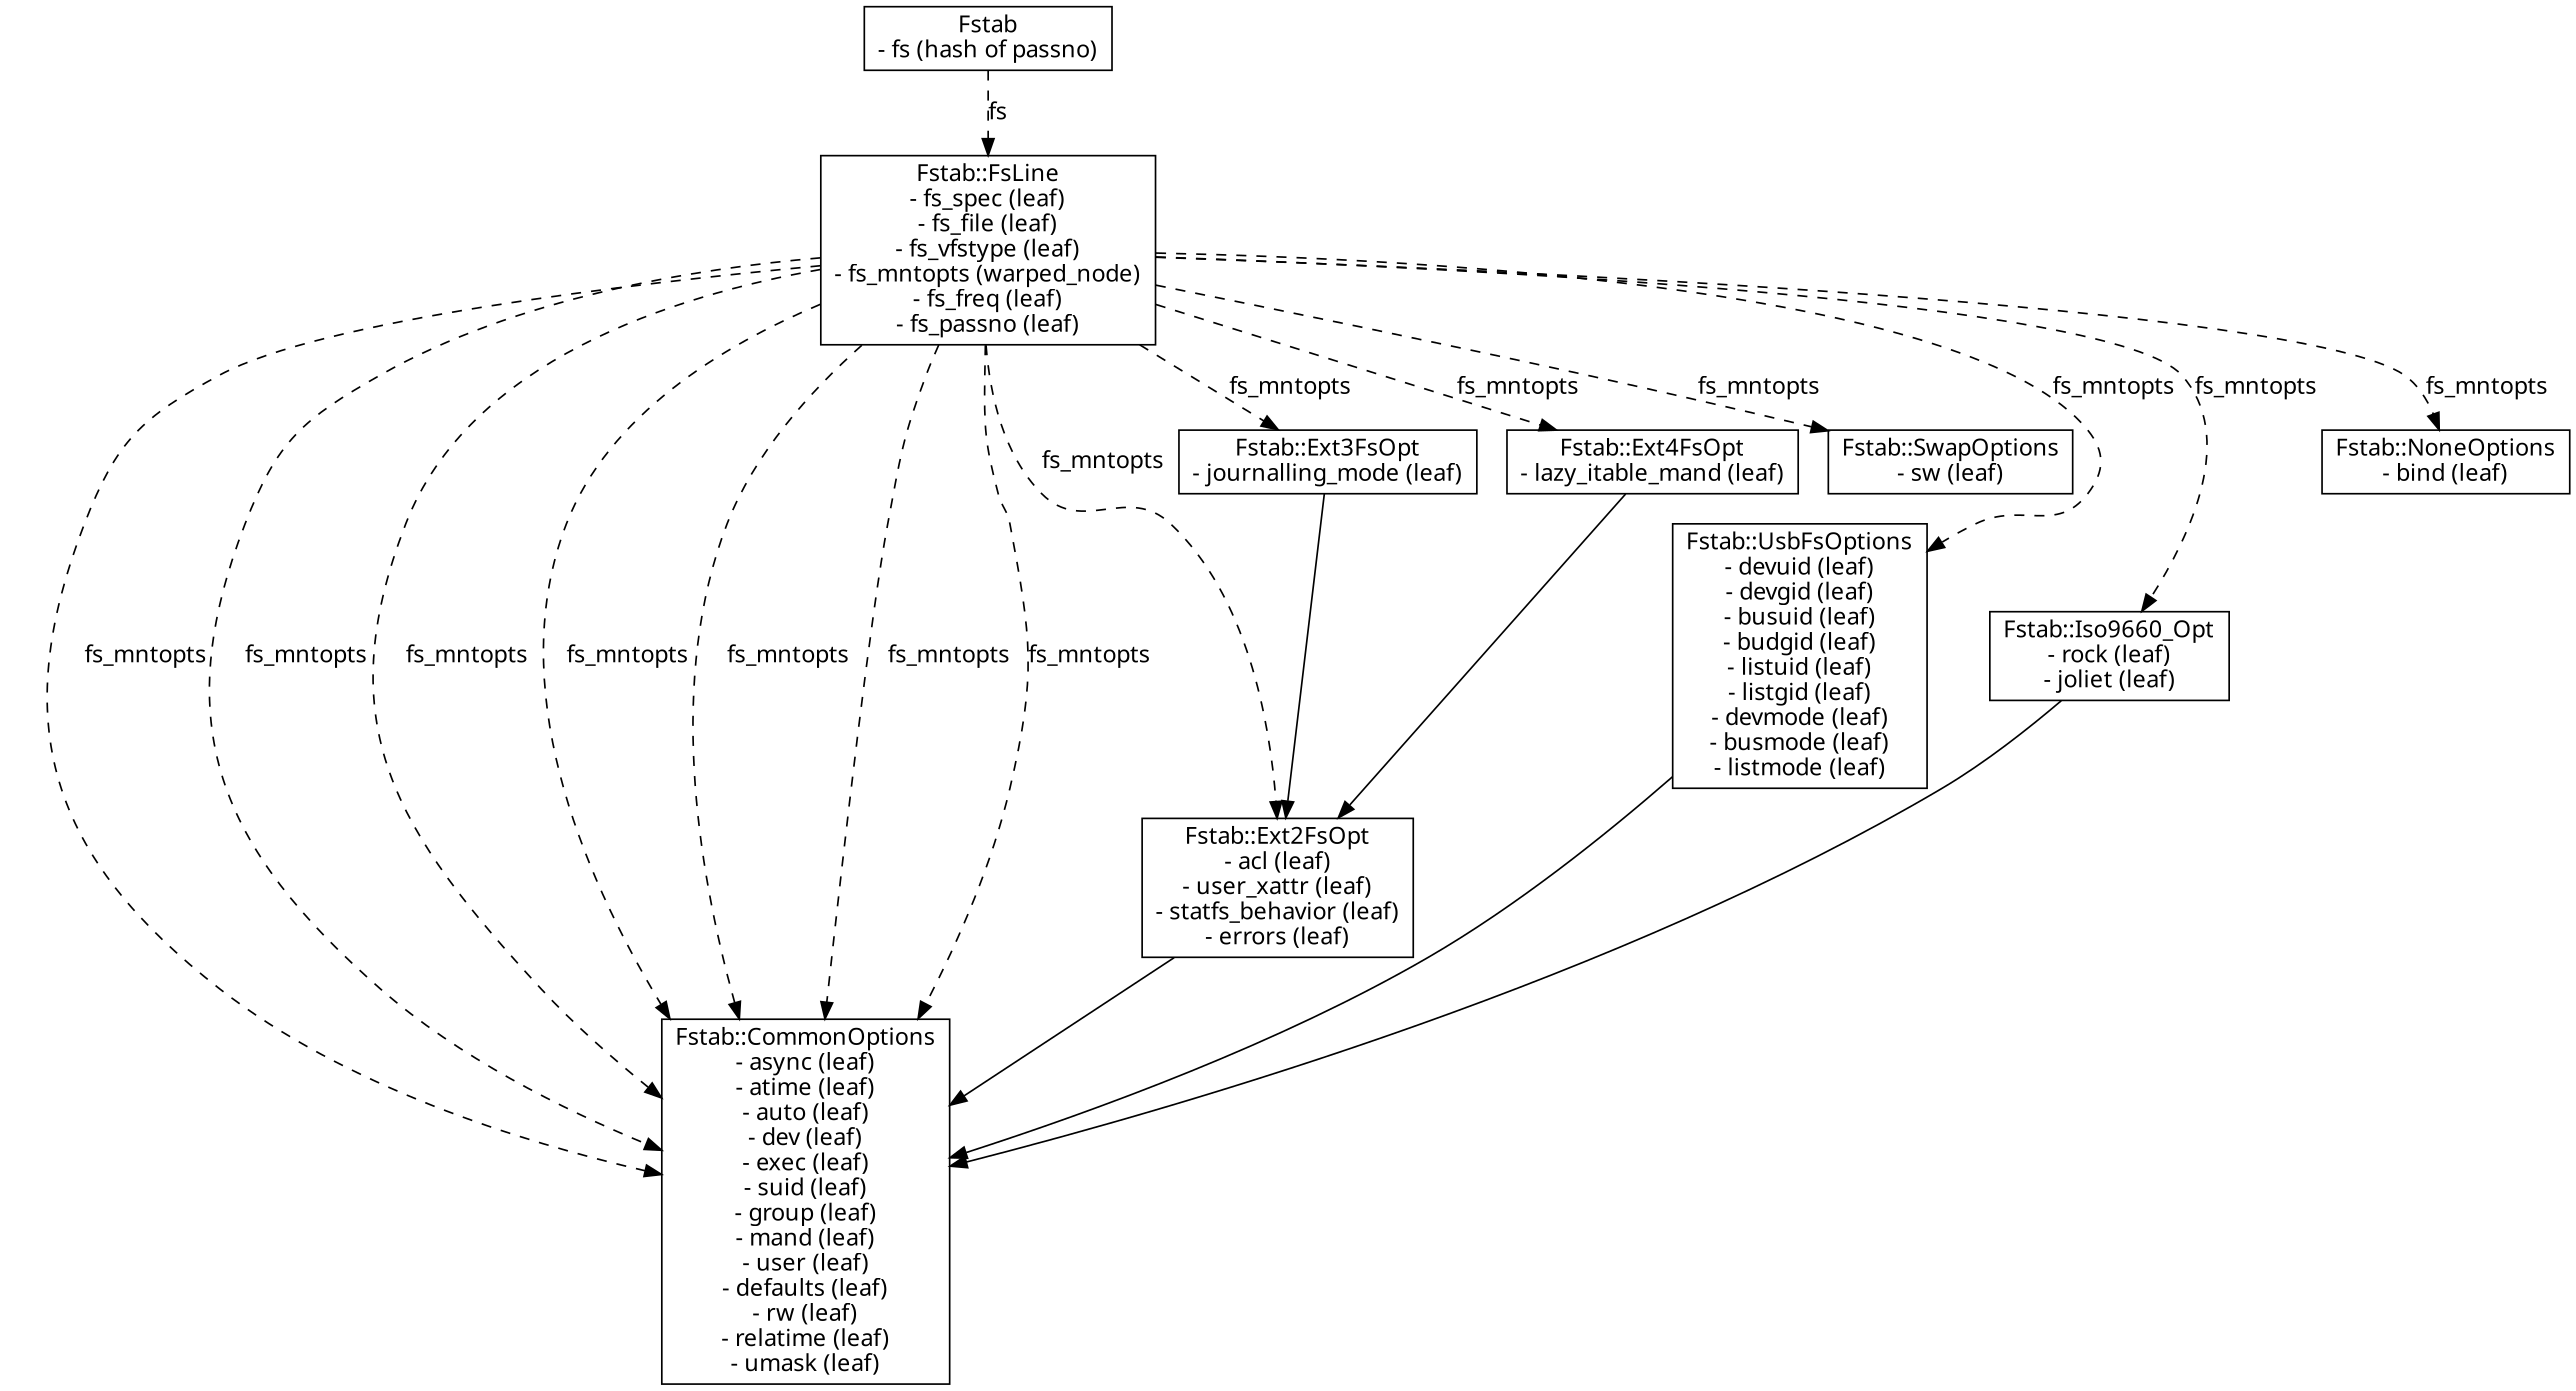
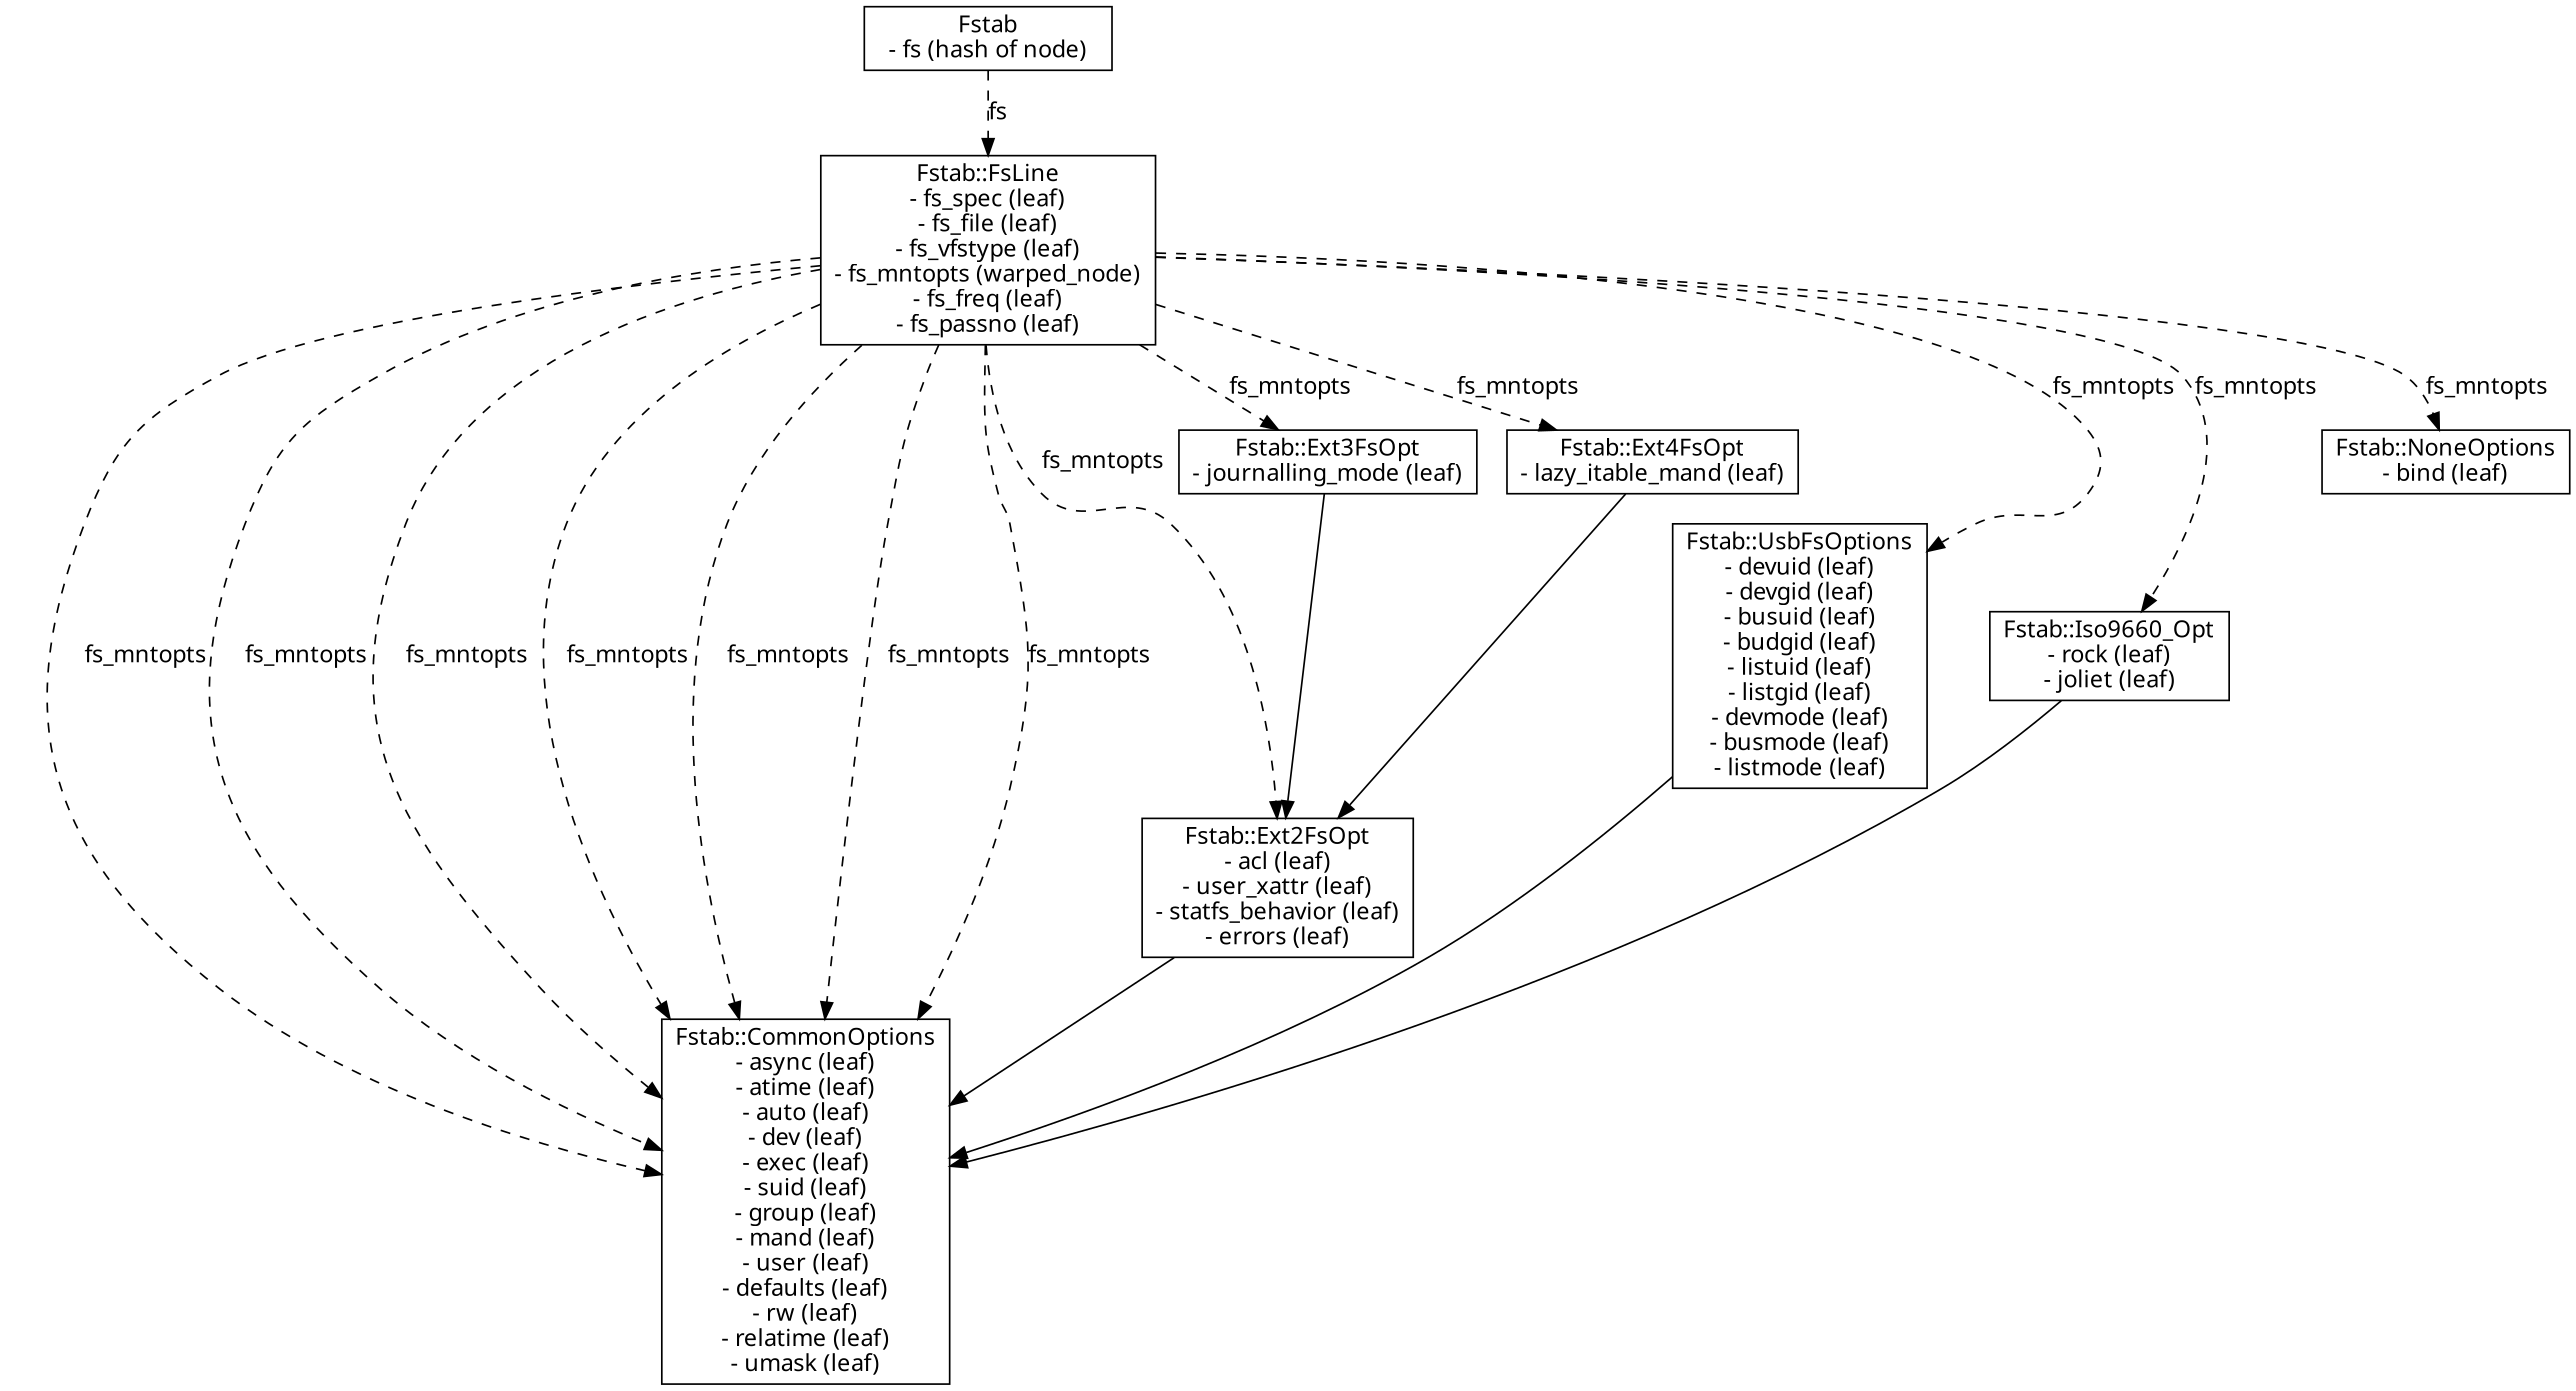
(988, 38) -> (988, 38)
(1950, 462) -> none
